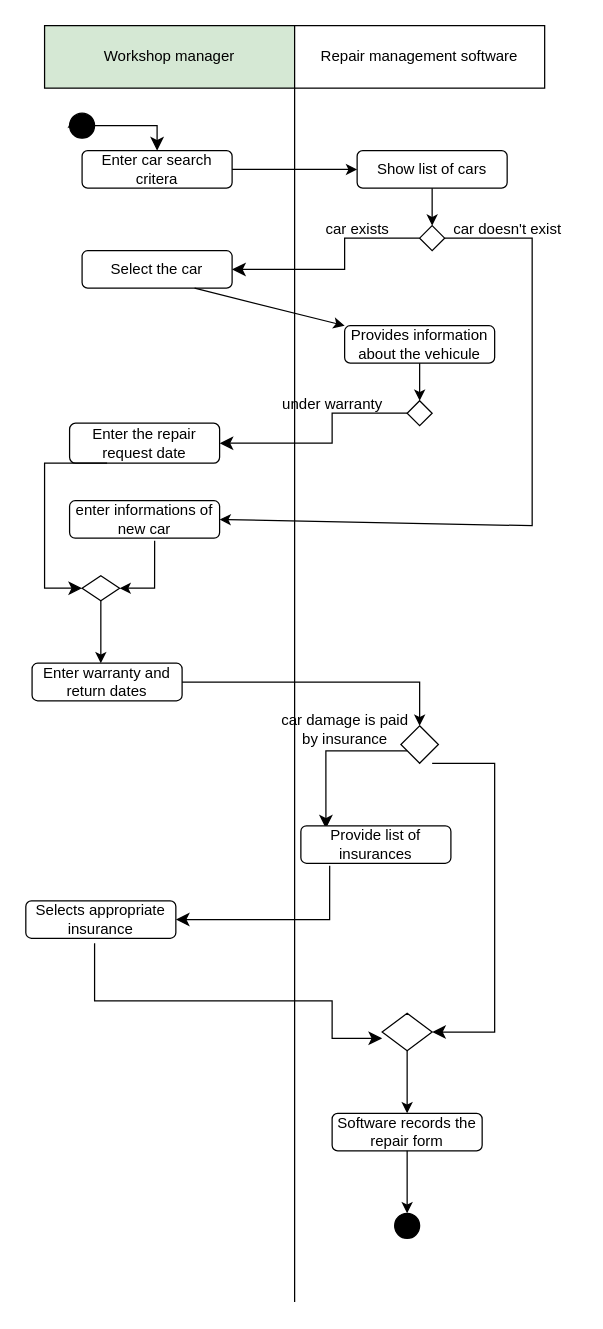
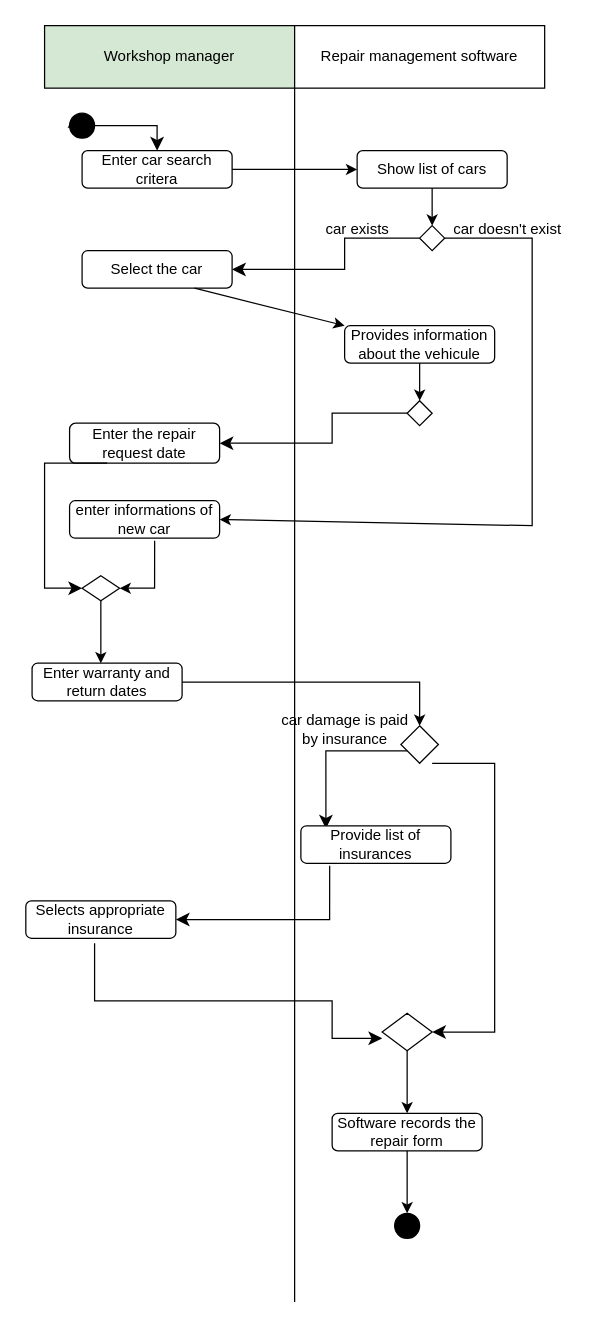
(332, 404) -> none
